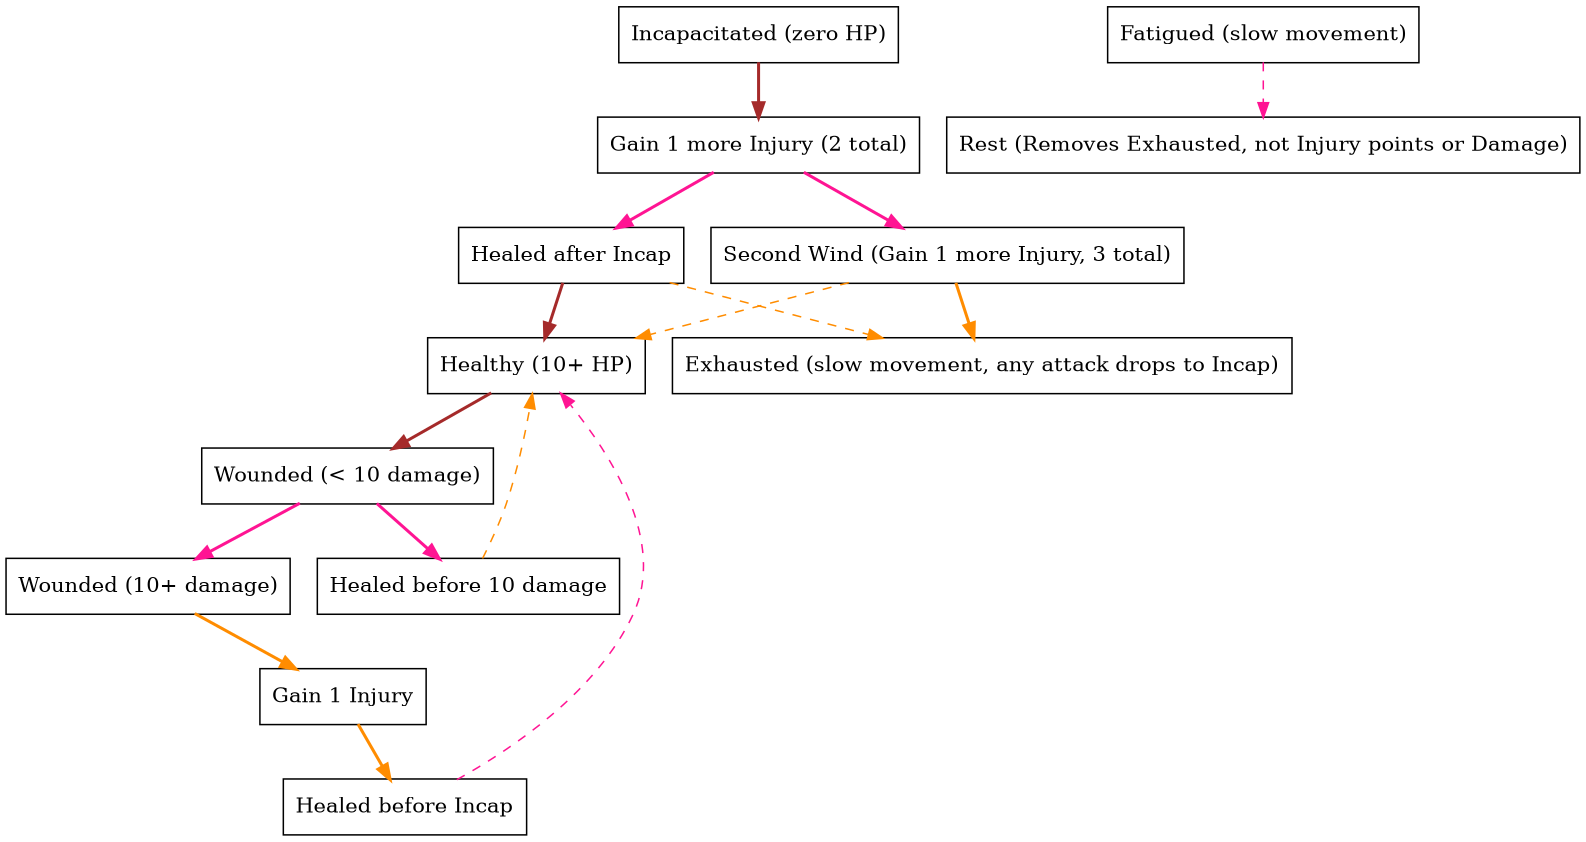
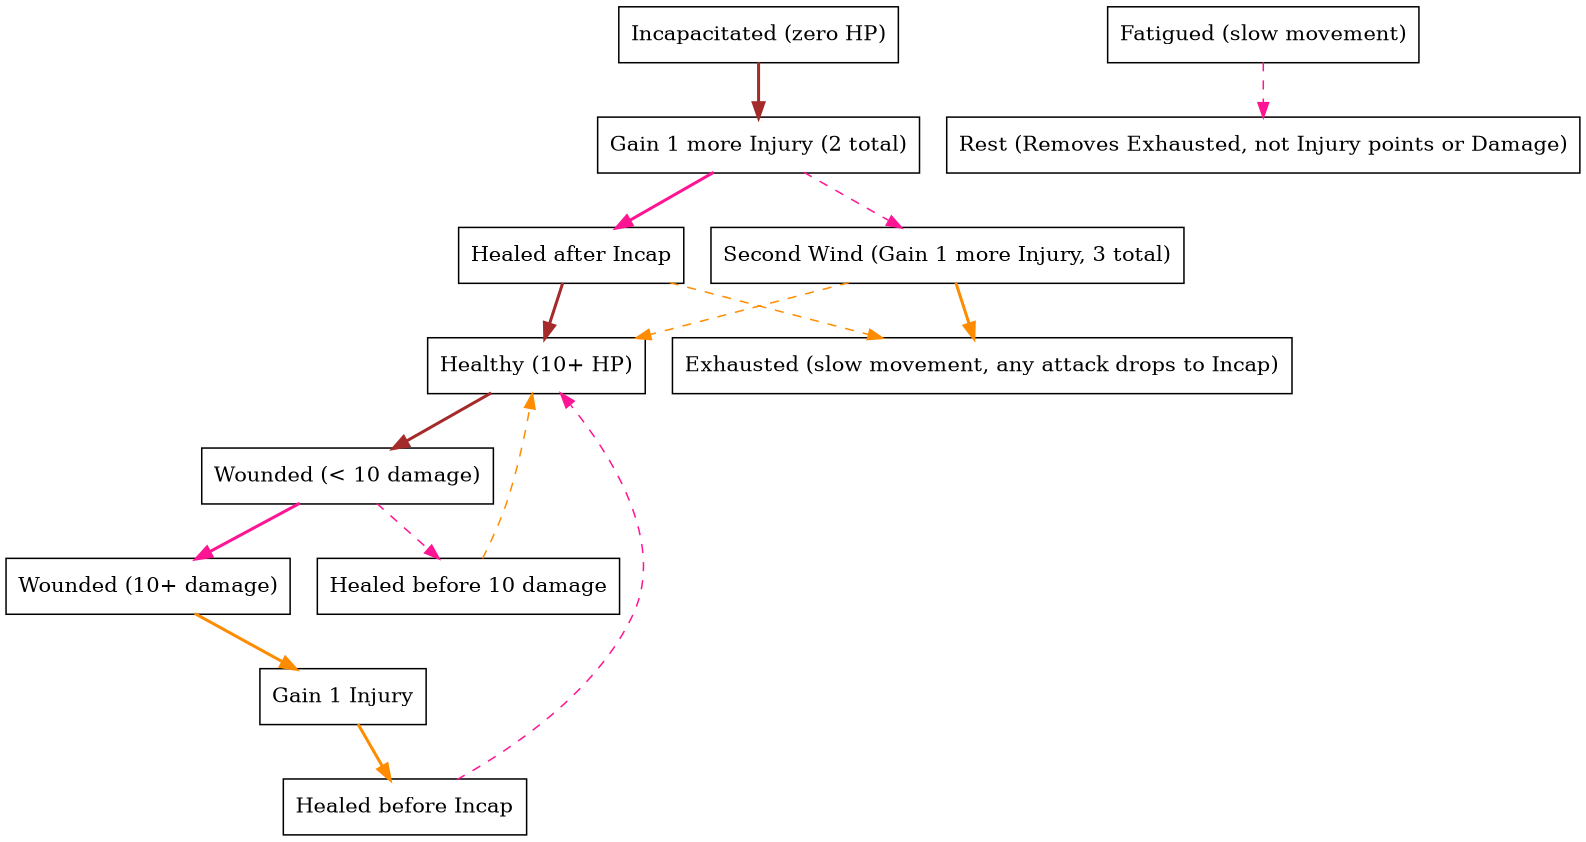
(846, 196) -> (846, 196)
(402, 526) -> (402, 526)
